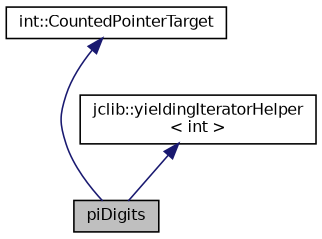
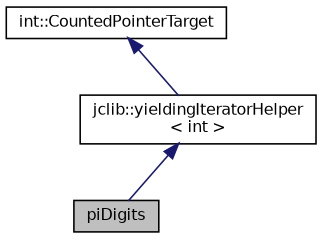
(62, 127) -> (159, 73)
